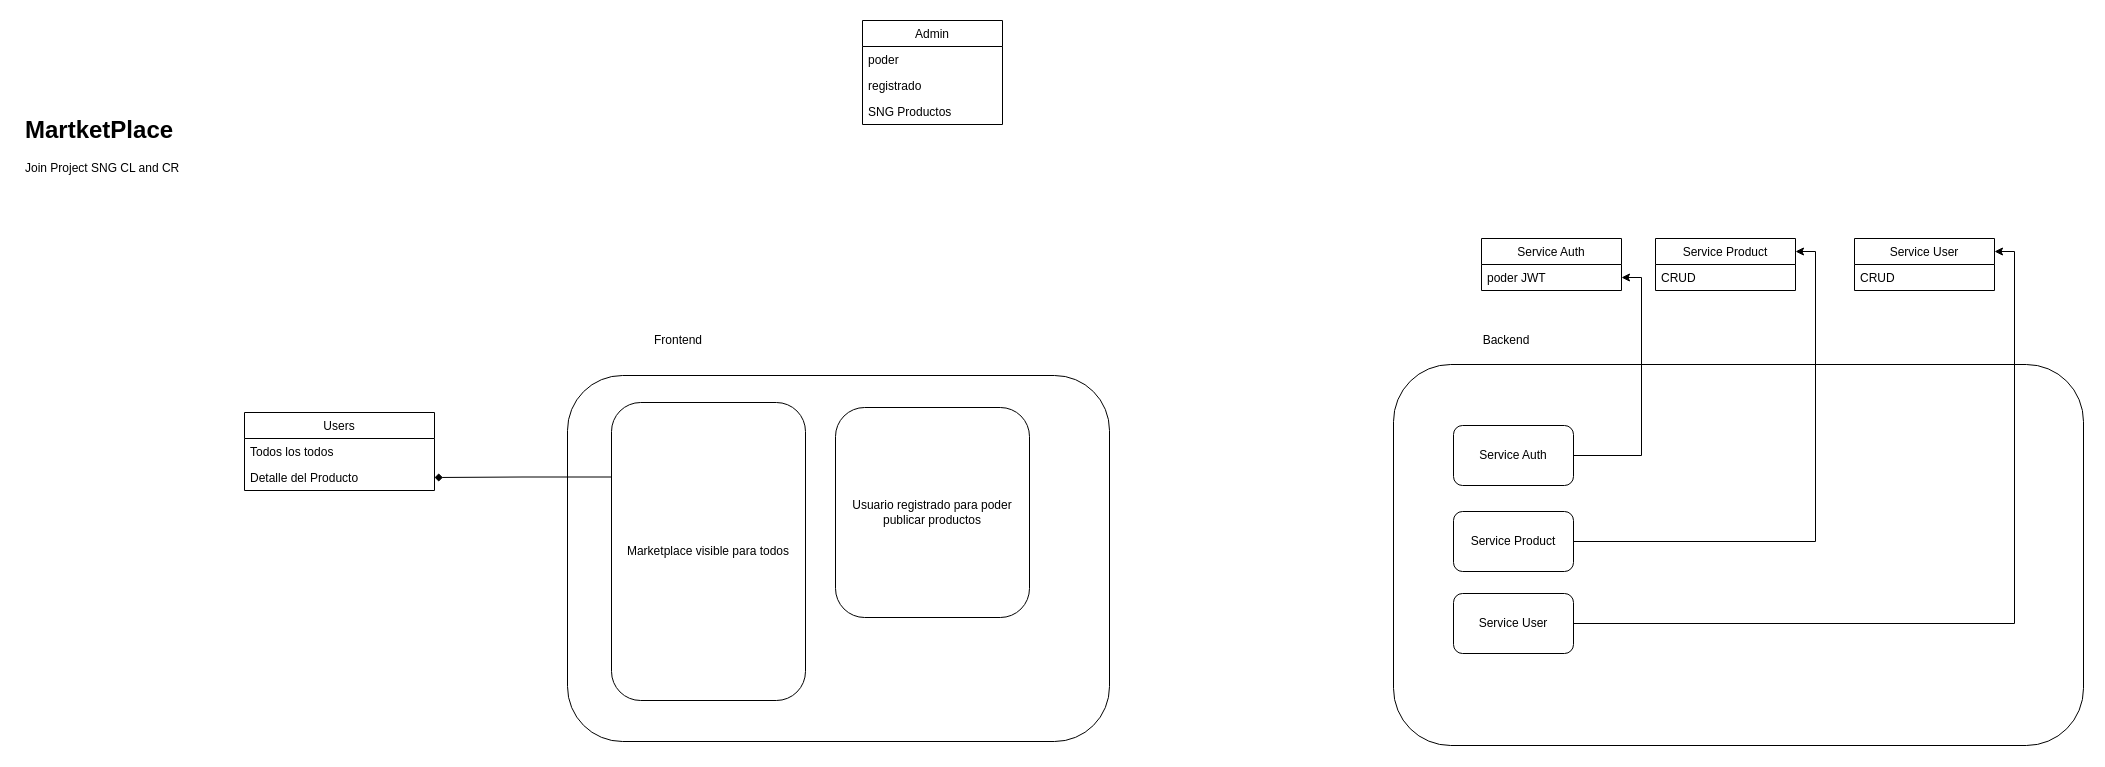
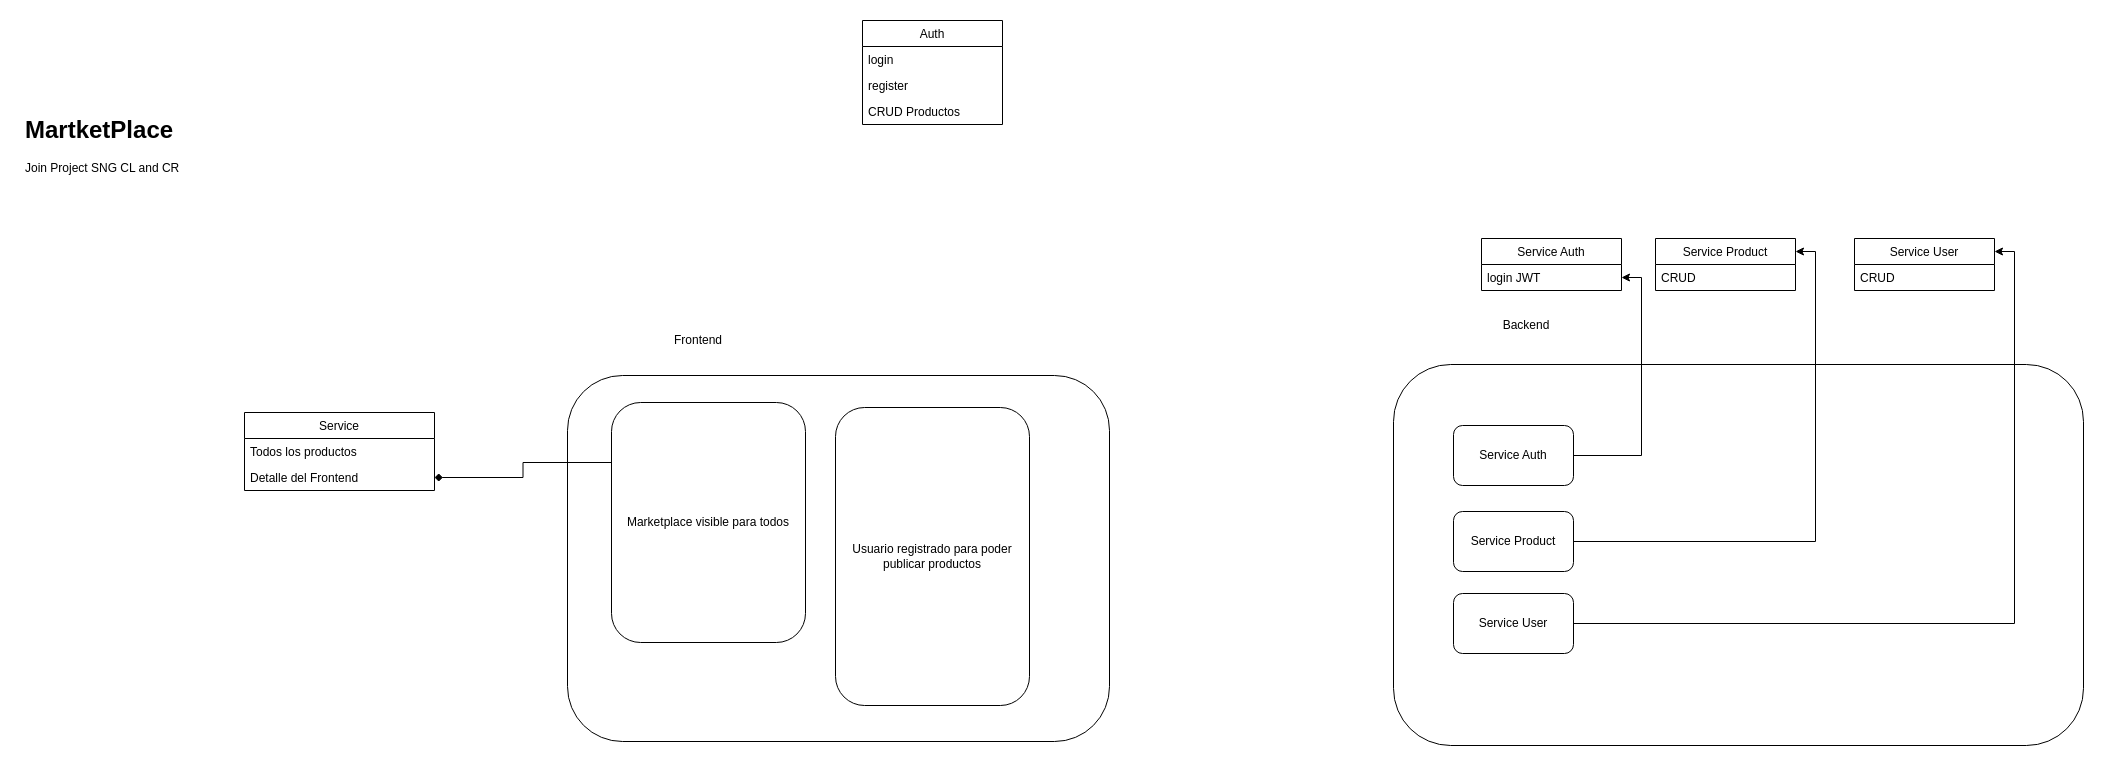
(932, 34) -> (932, 34)
(885, 60) -> (882, 60)
(900, 86) -> (893, 86)
(910, 112) -> (913, 112)
(1516, 278) -> (1513, 278)
(679, 341) -> (699, 341)
(1507, 341) -> (1527, 326)
(339, 426) -> (339, 426)
(296, 452) -> (309, 452)
(309, 478) -> (309, 478)
(933, 513) -> (933, 557)
(709, 552) -> (709, 523)
